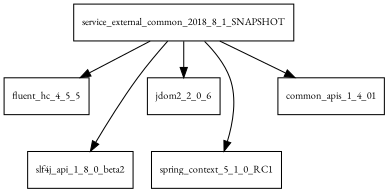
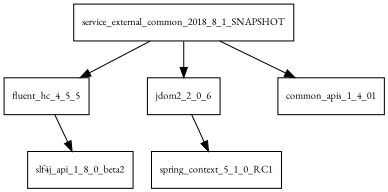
(232, 88) -> (198, 128)
(129, 90) -> (61, 128)
